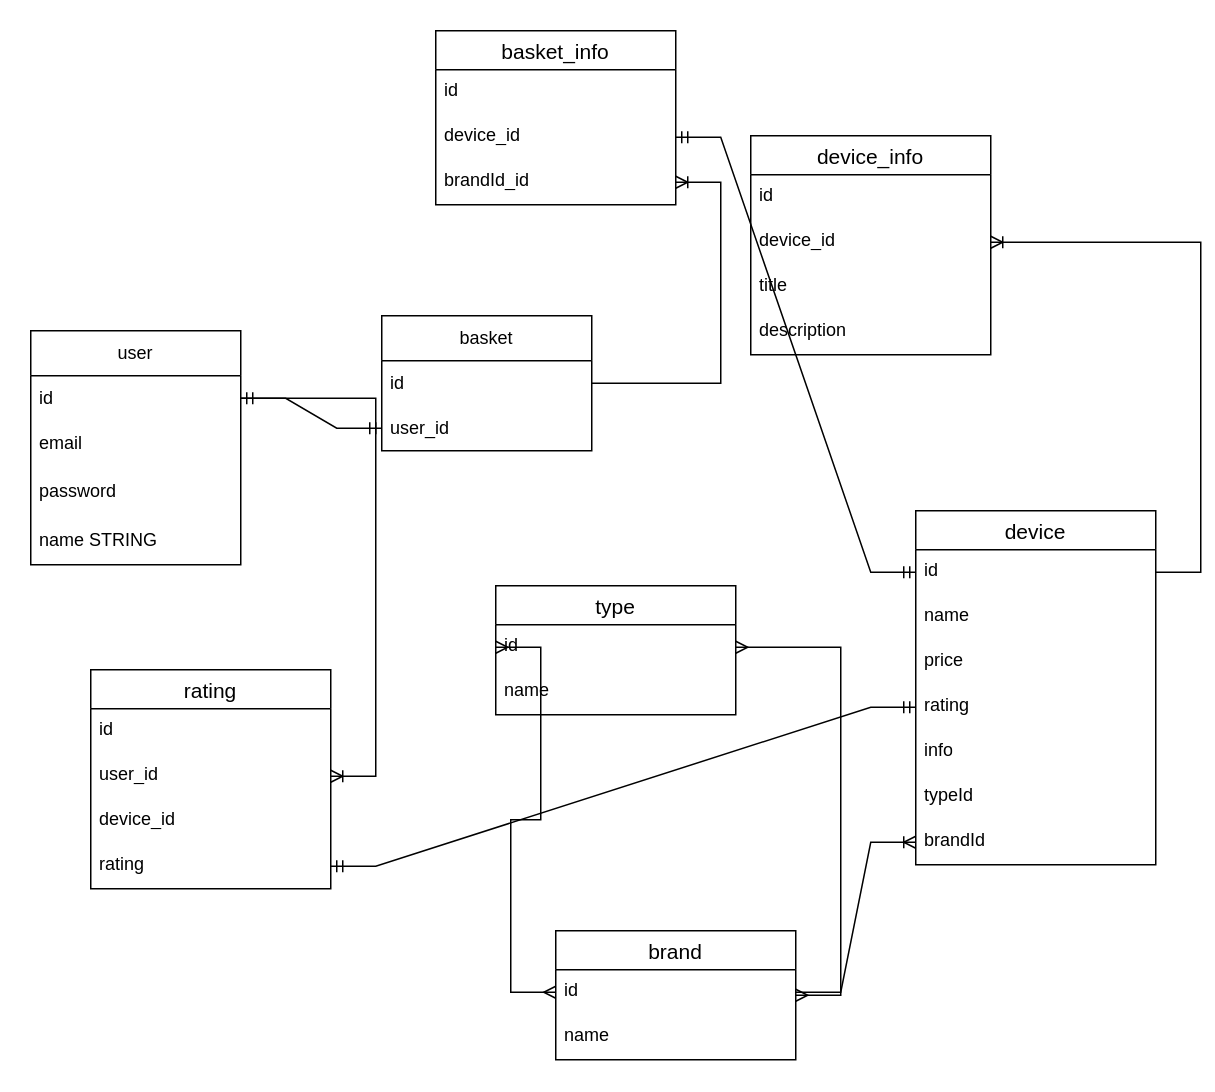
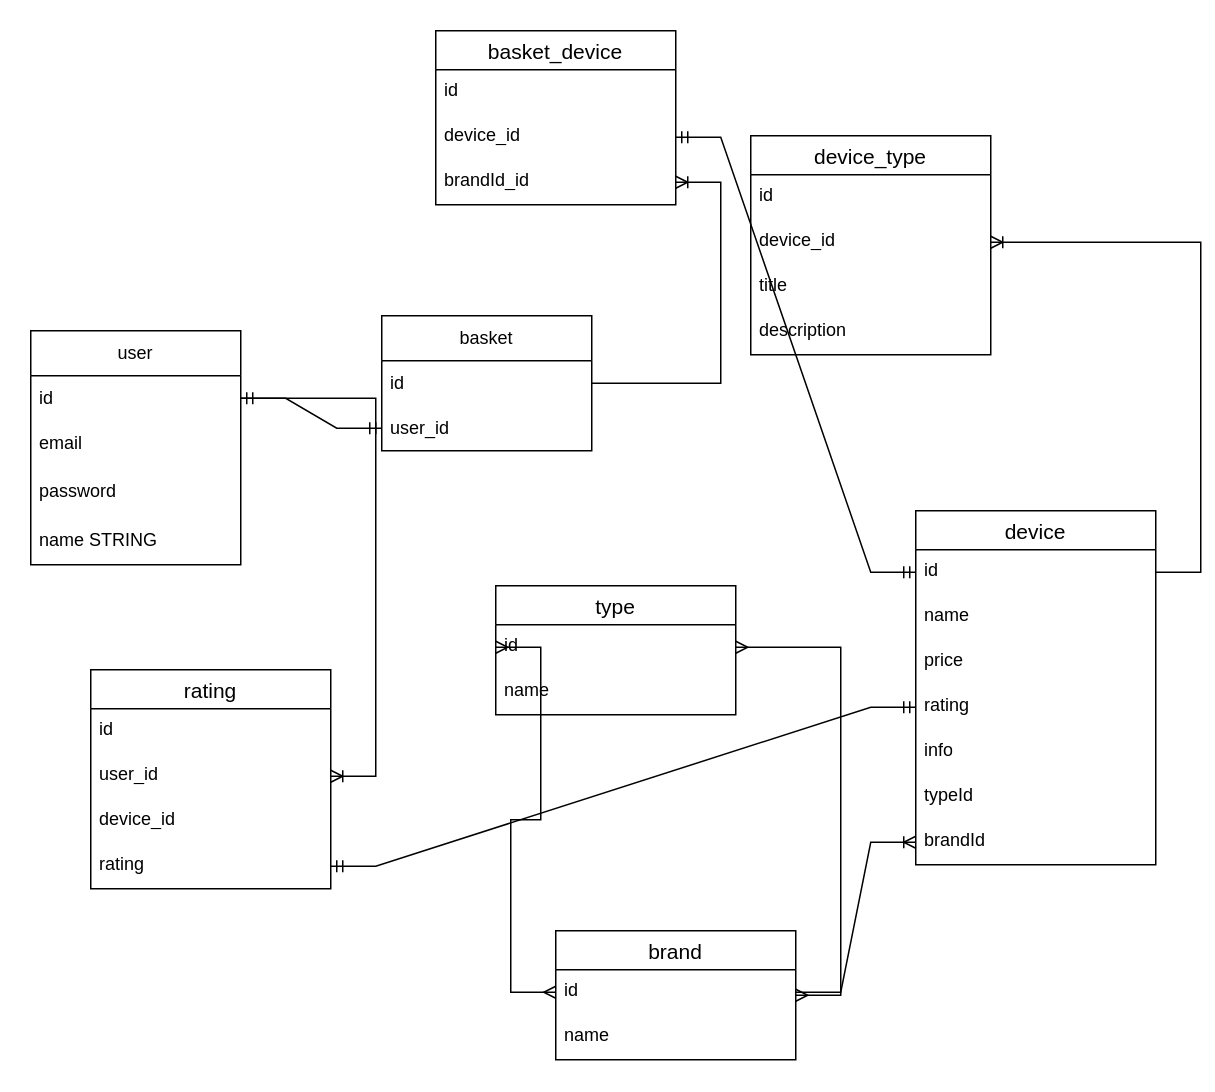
(555, 52) -> (555, 52)
(870, 157) -> (870, 157)
